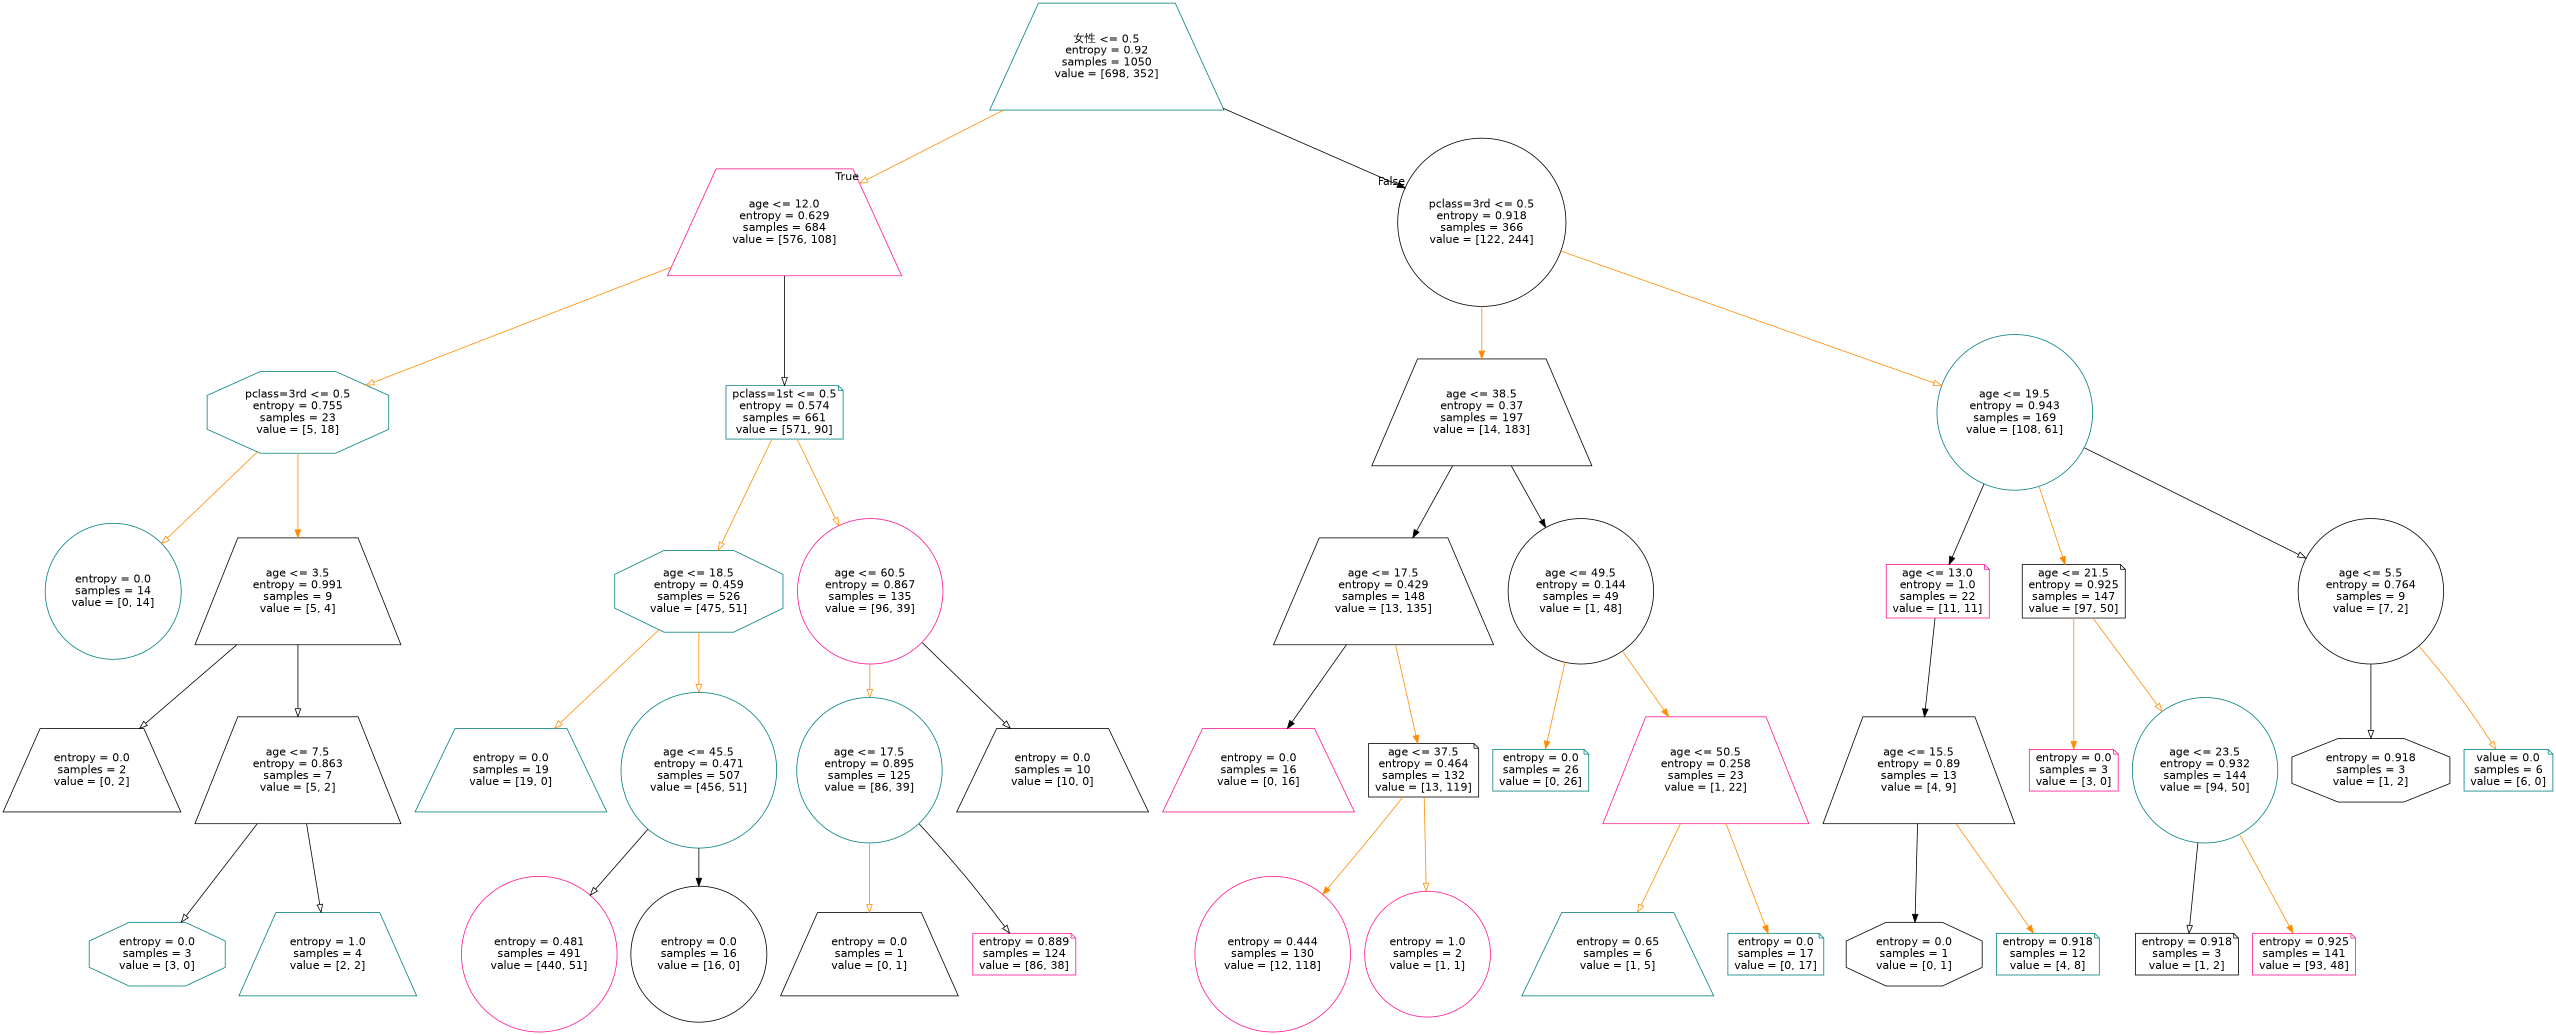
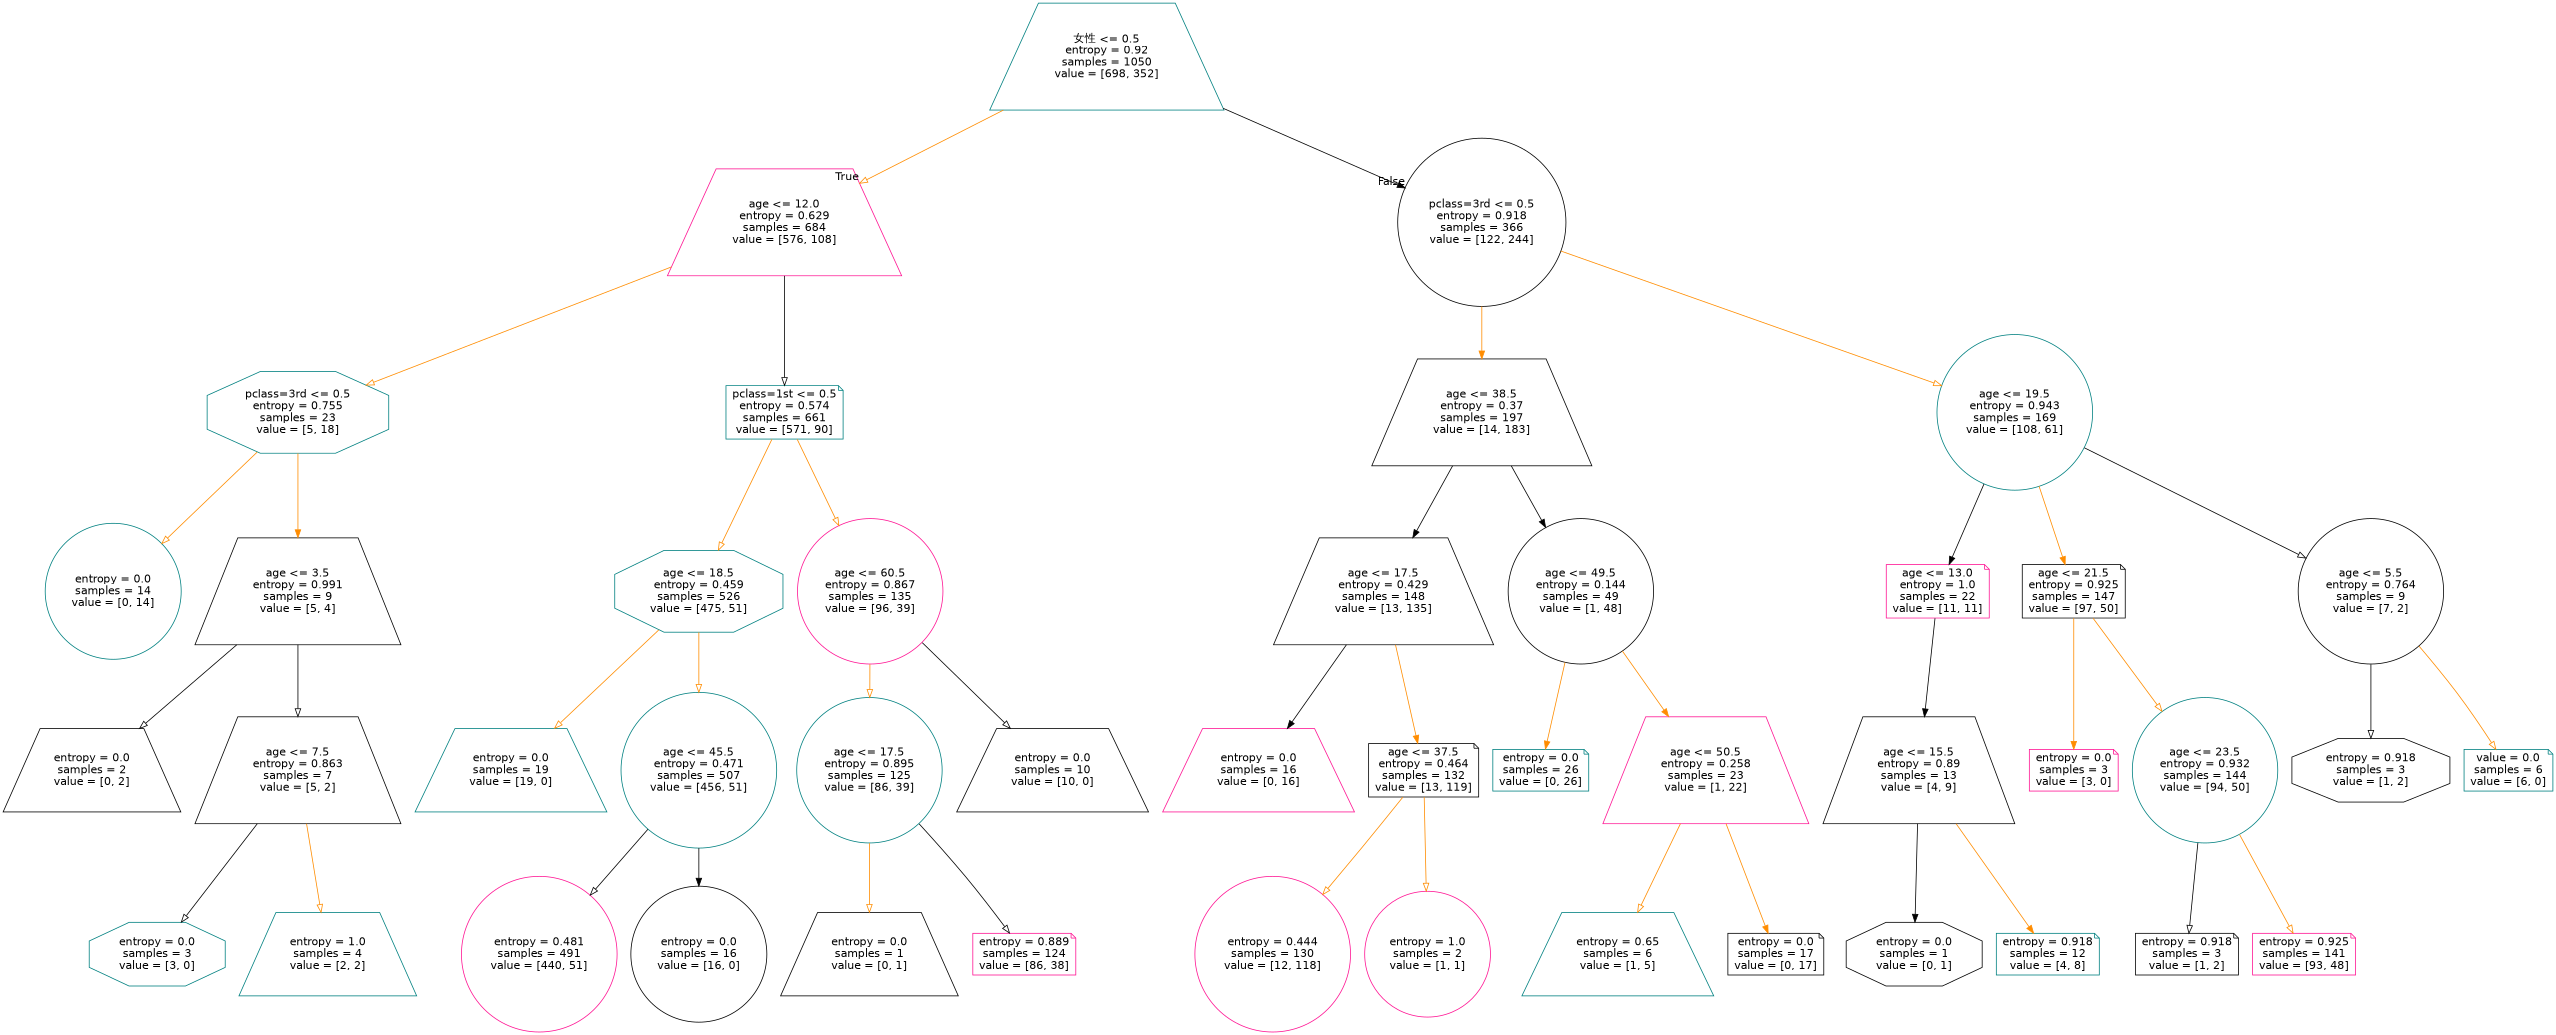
(1366, 843) -> (1366, 843)
(313, 864) -> (313, 864)
(2264, 880) -> (2264, 880)
(1776, 954) -> (1776, 954)
